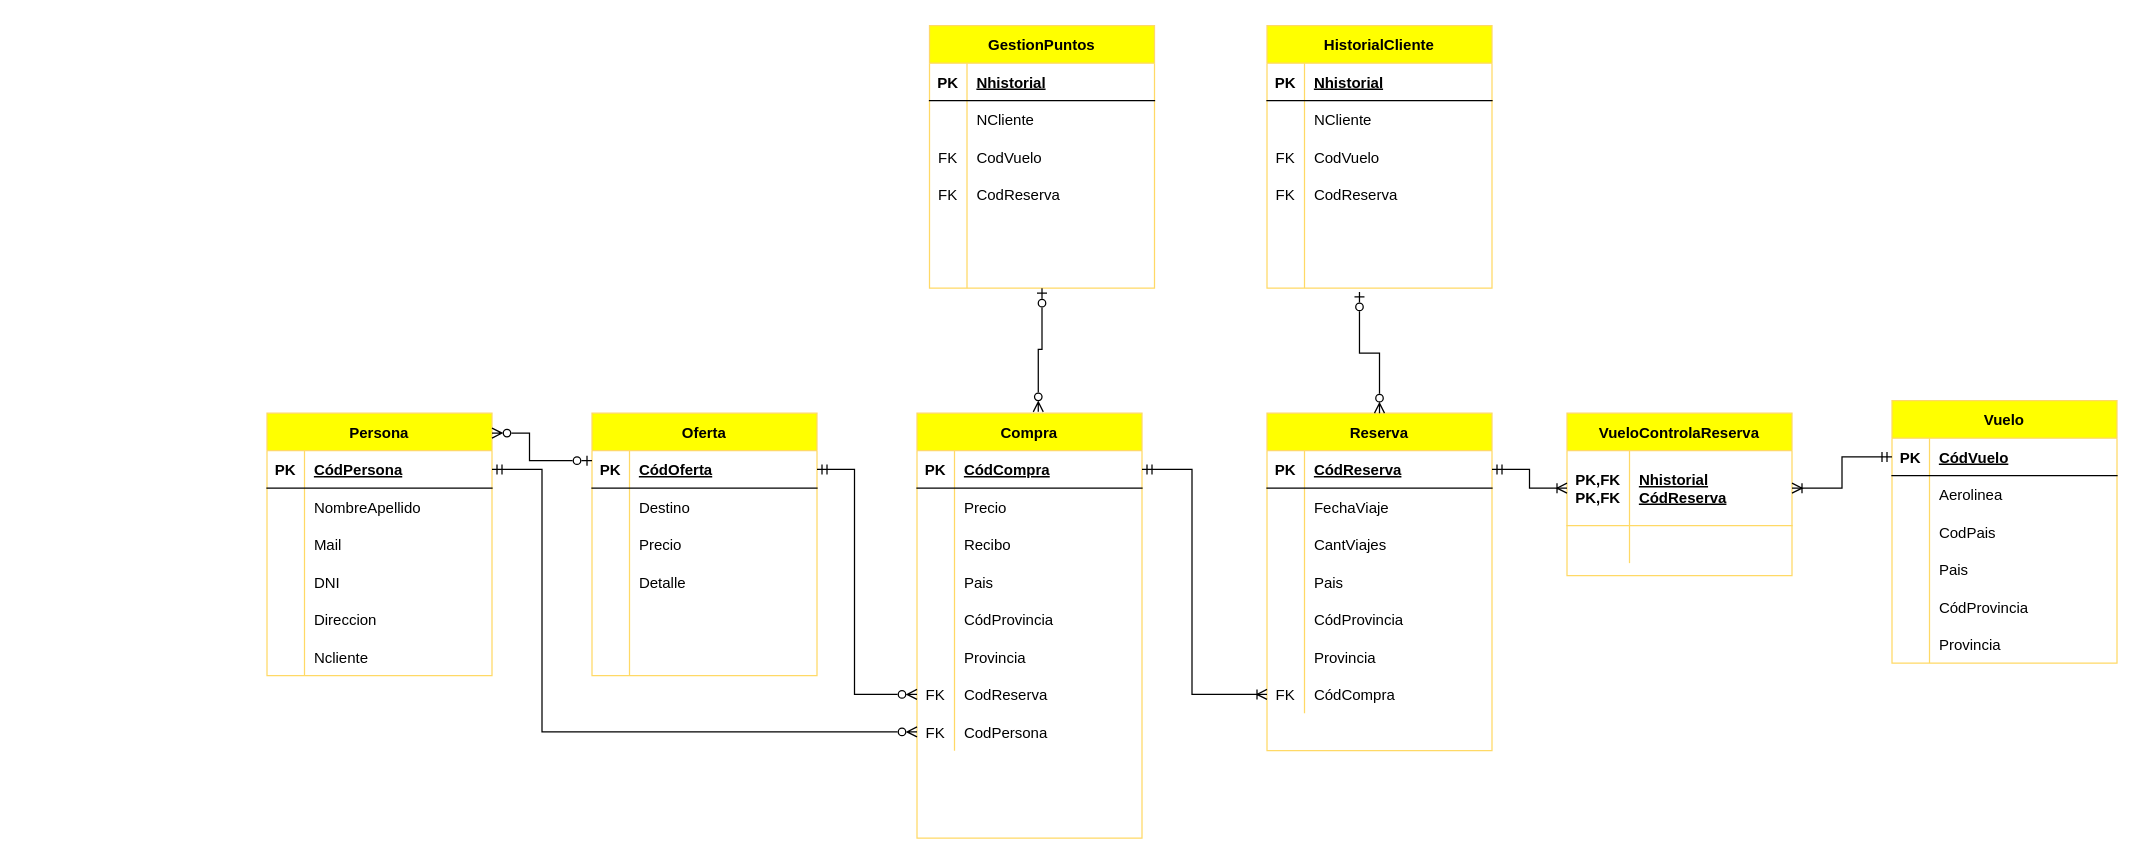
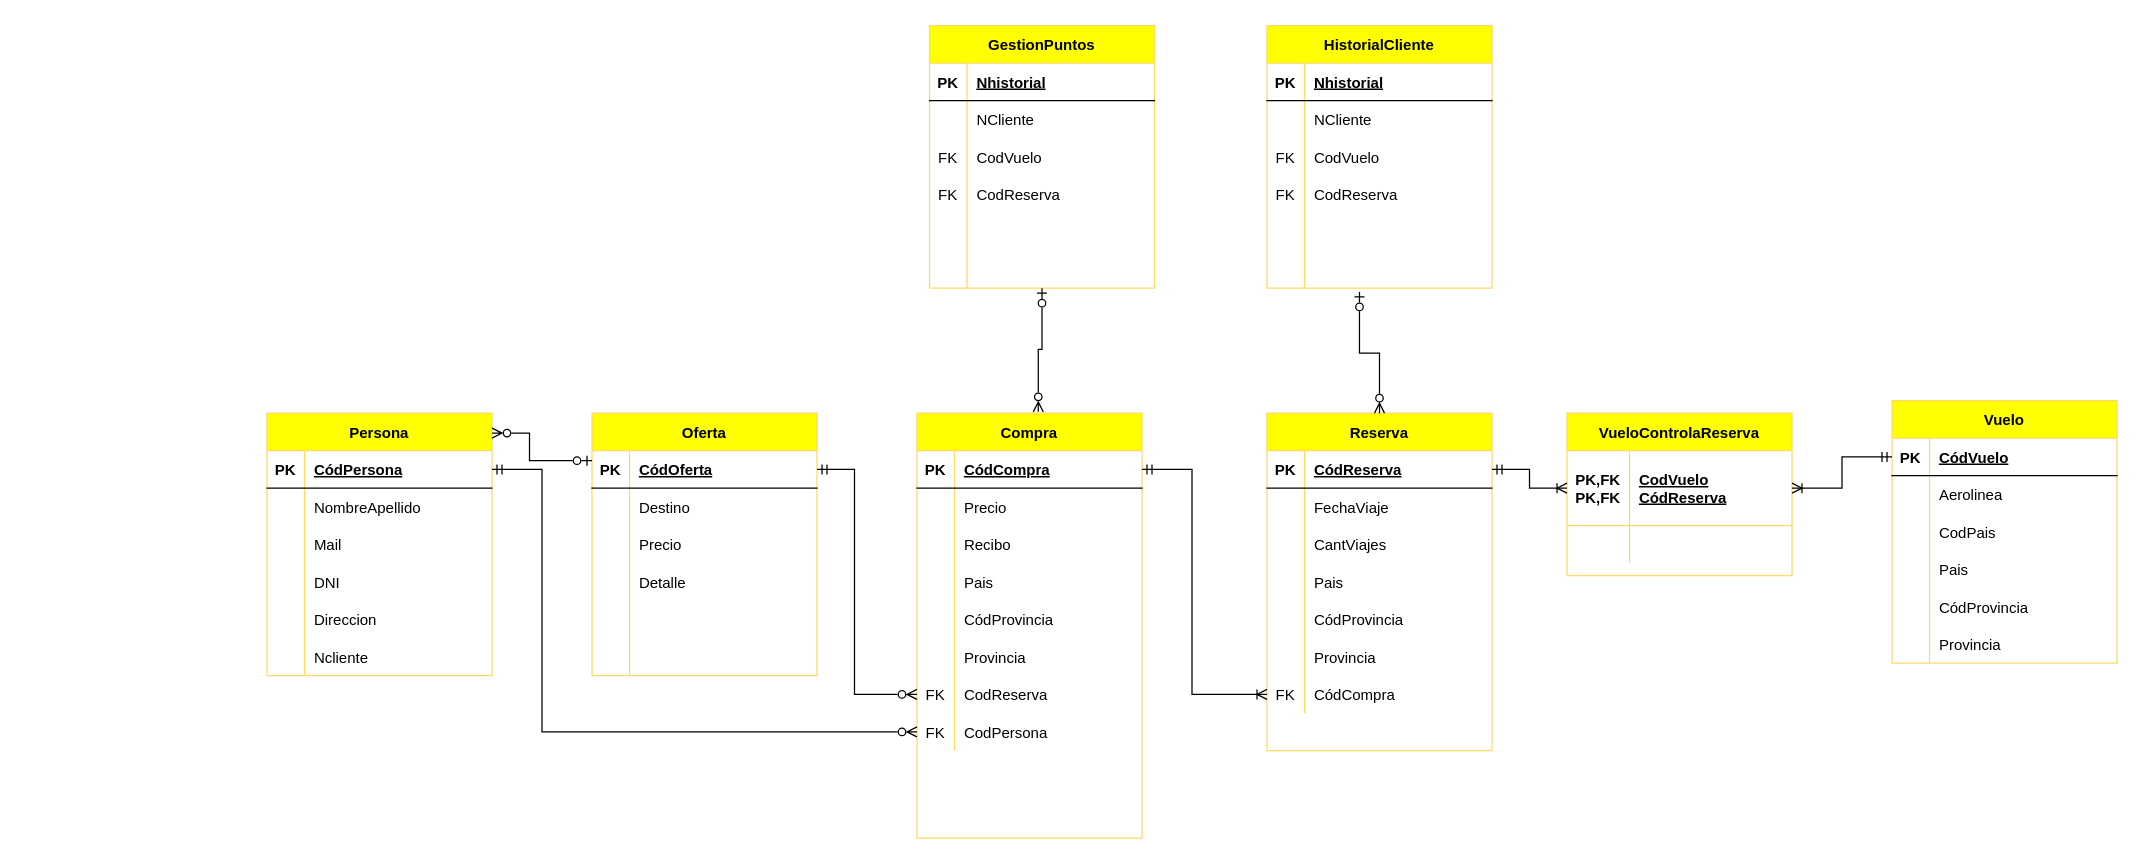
(1675, 480) -> (1670, 480)
